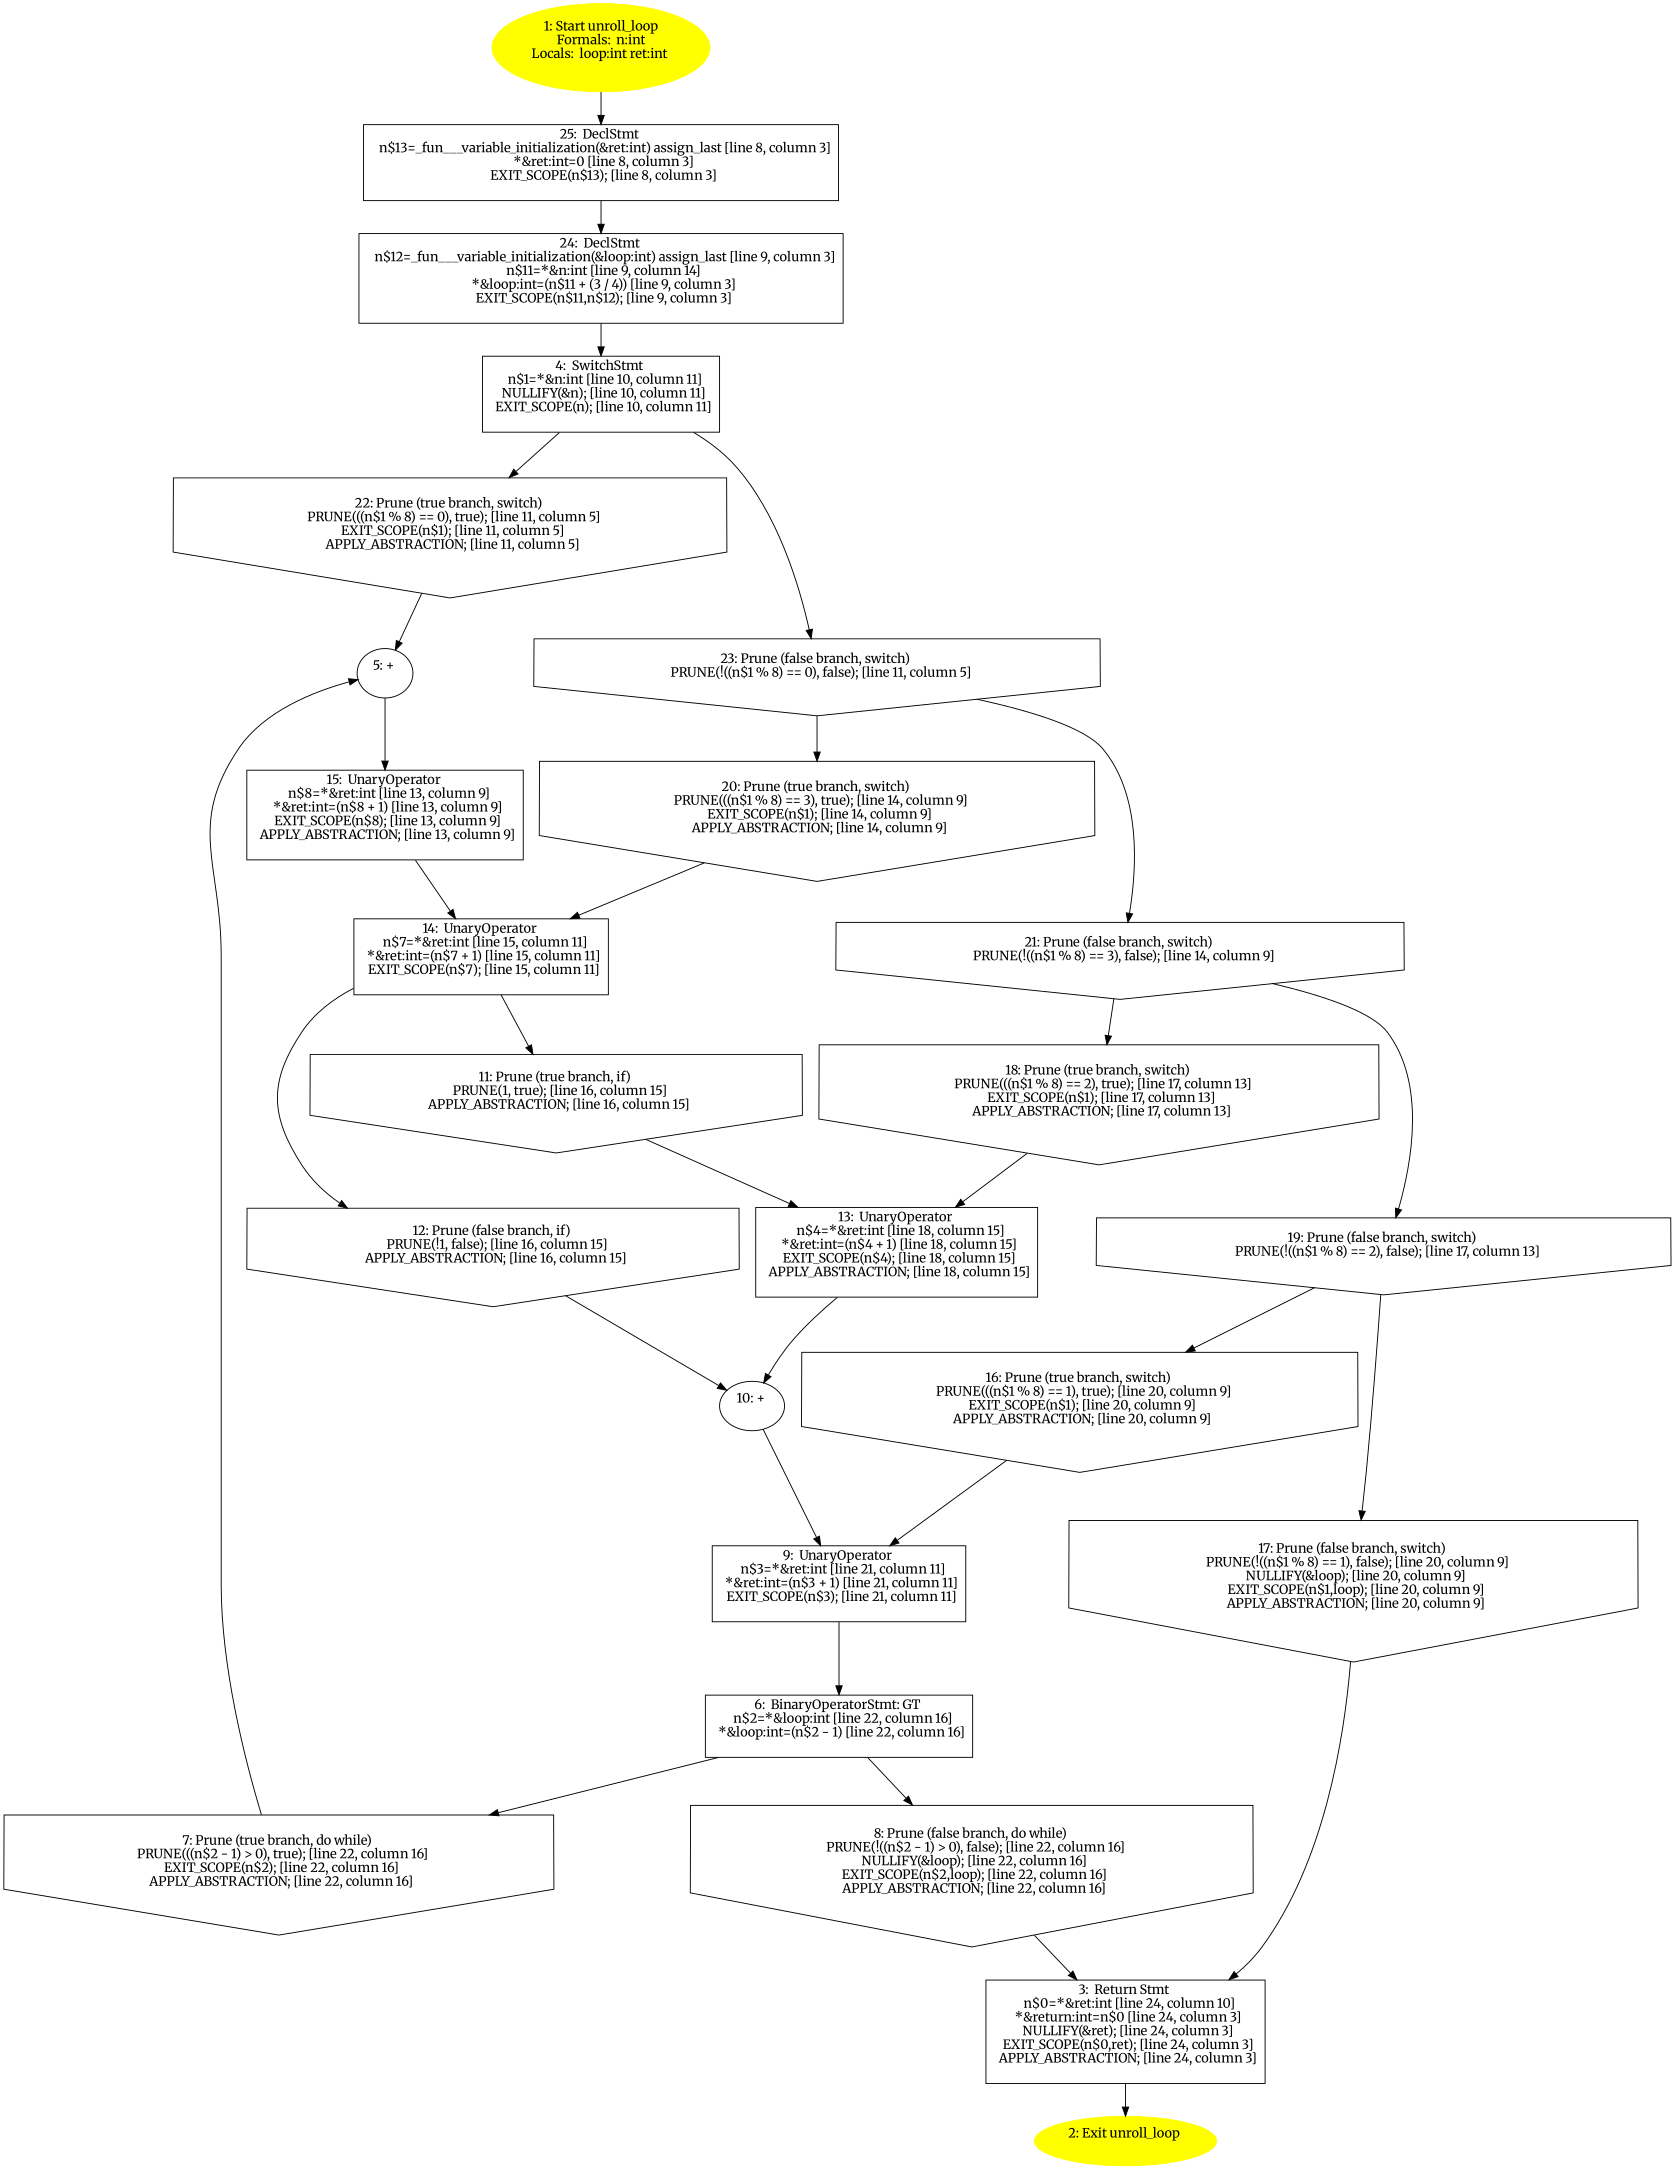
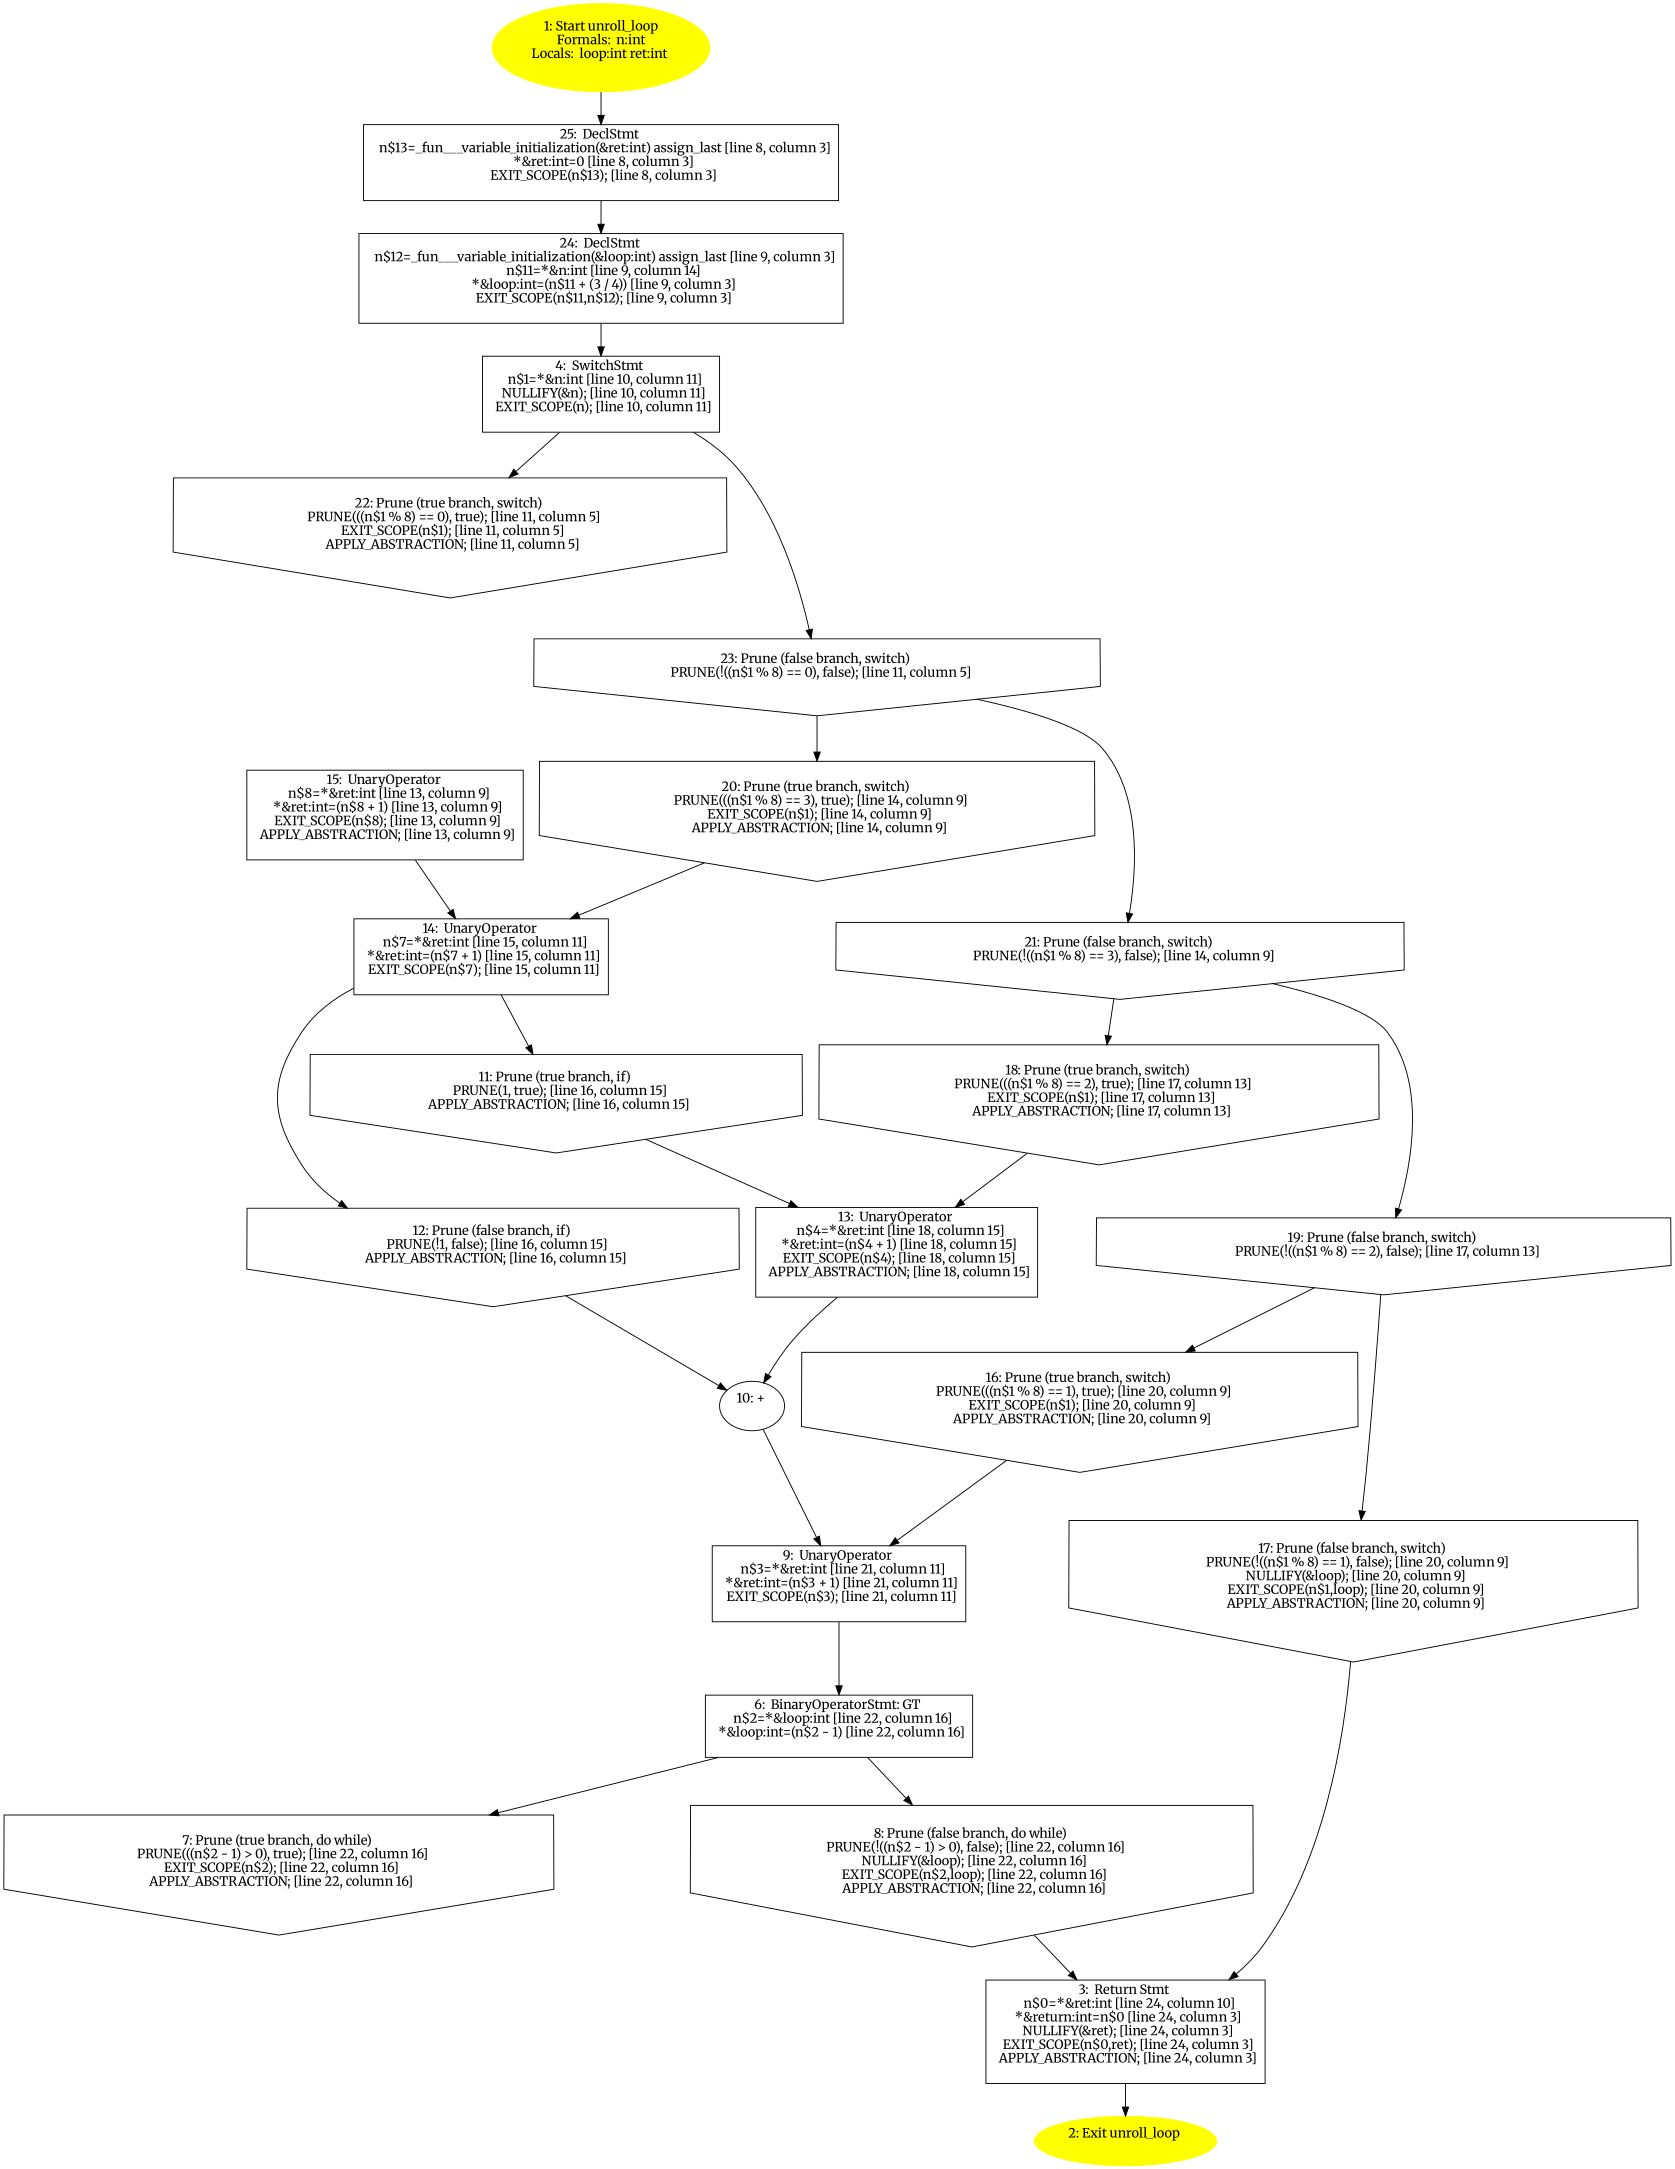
(385, 673) -> none
